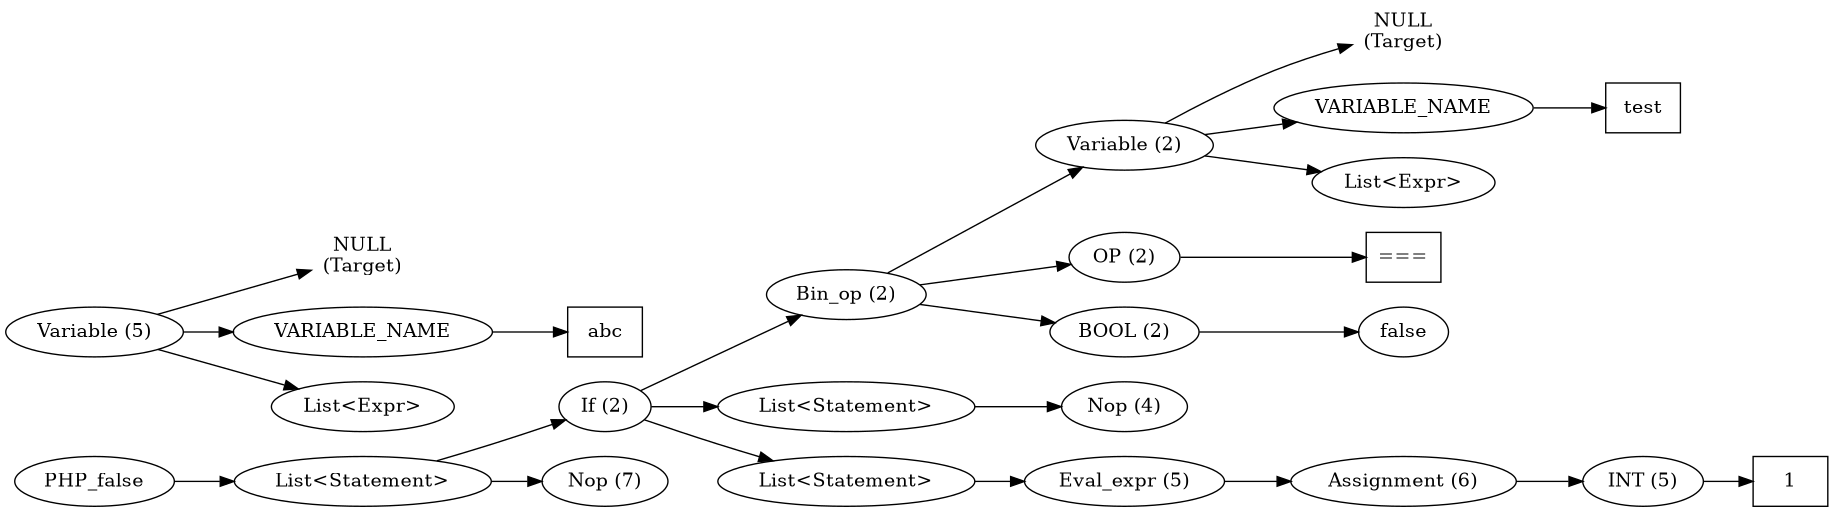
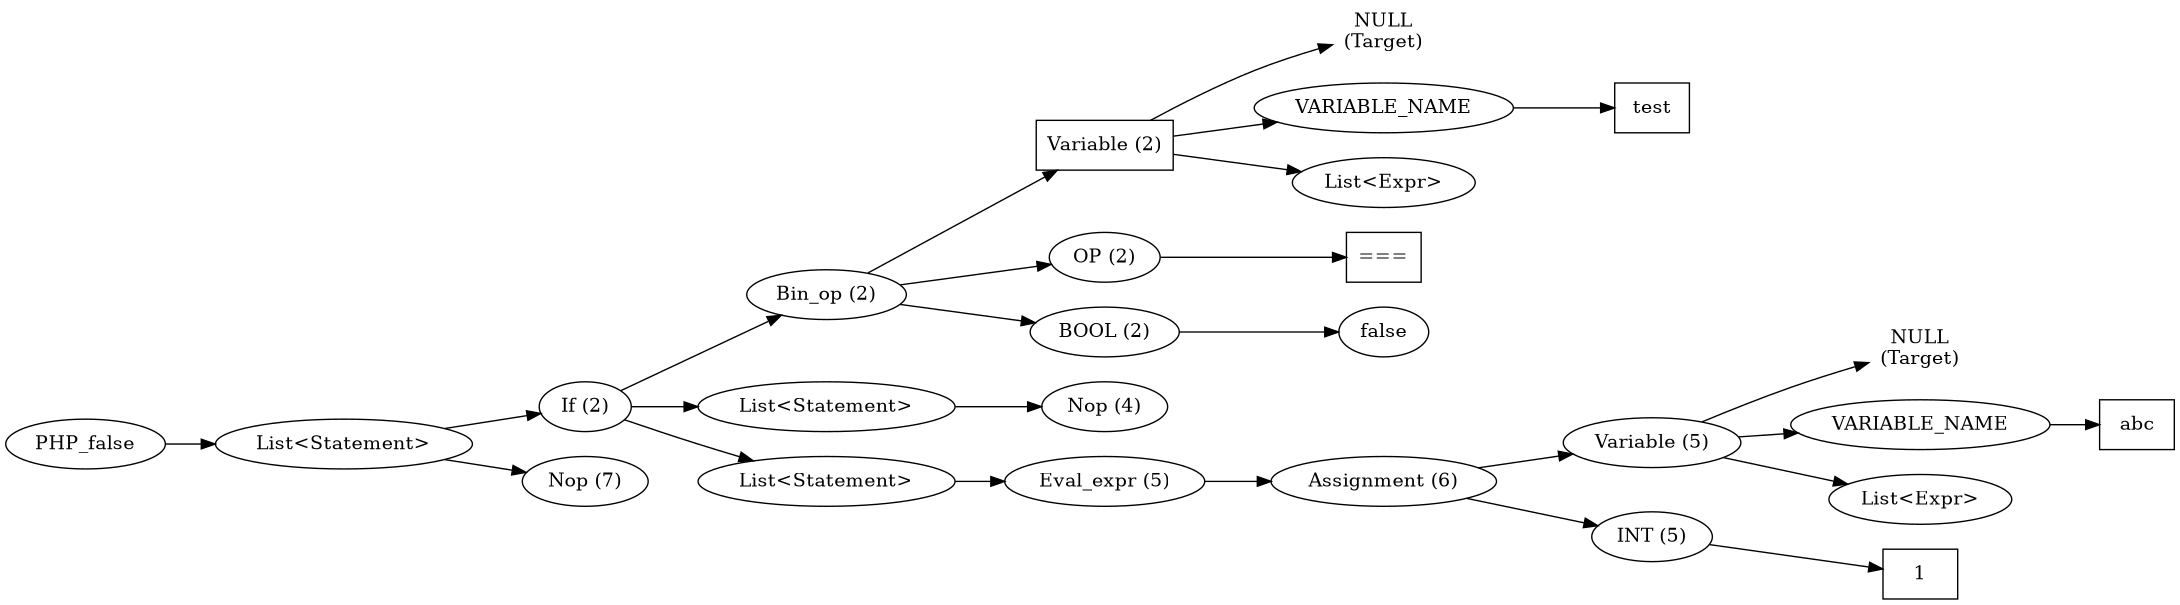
(1124, 145) -> (1105, 145)
none -> (1519, 462)
